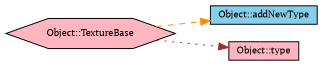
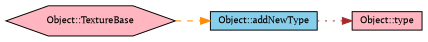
(188, 43) -> (330, 21)
